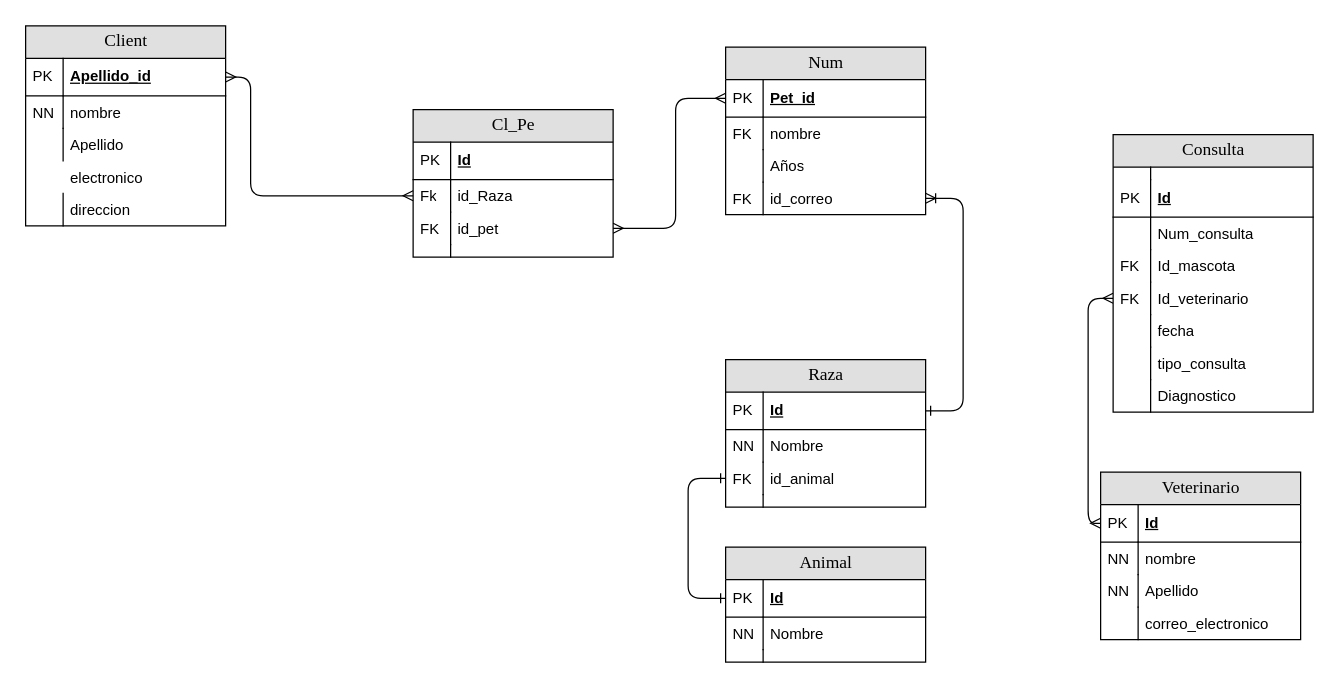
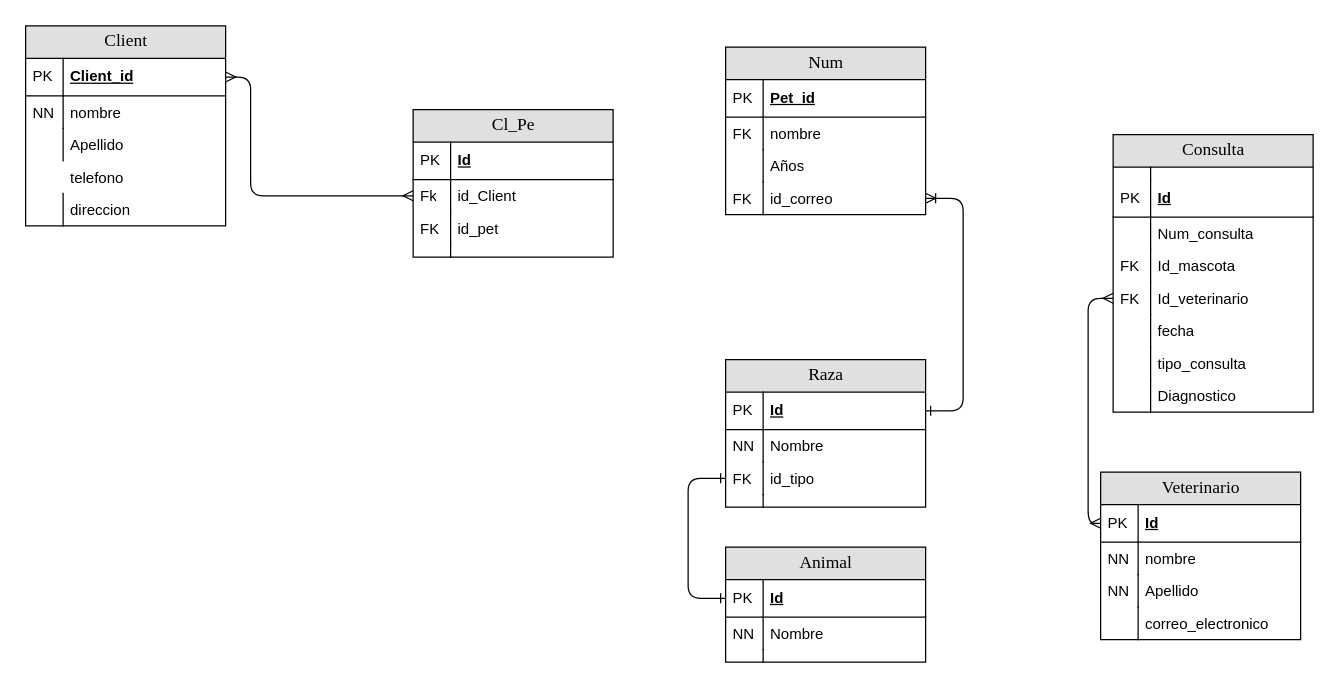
(109, 77) -> (103, 77)
(676, 169) -> none
(113, 178) -> (102, 178)
(486, 197) -> (490, 197)
(803, 480) -> (796, 480)
